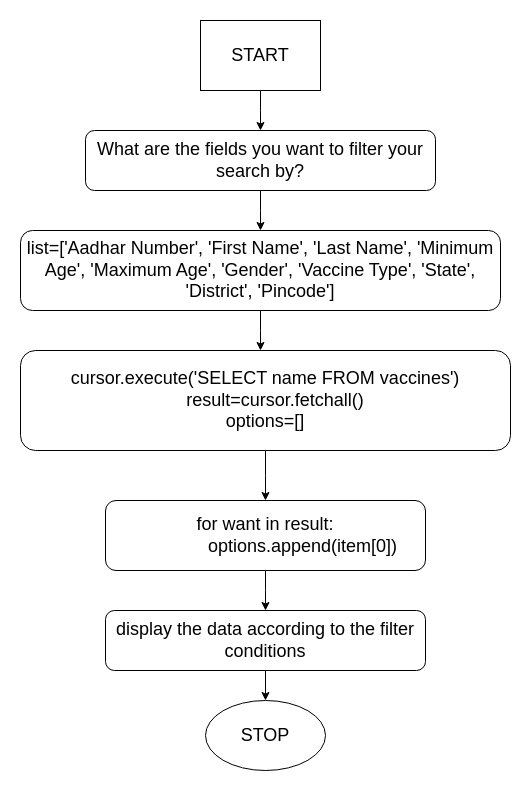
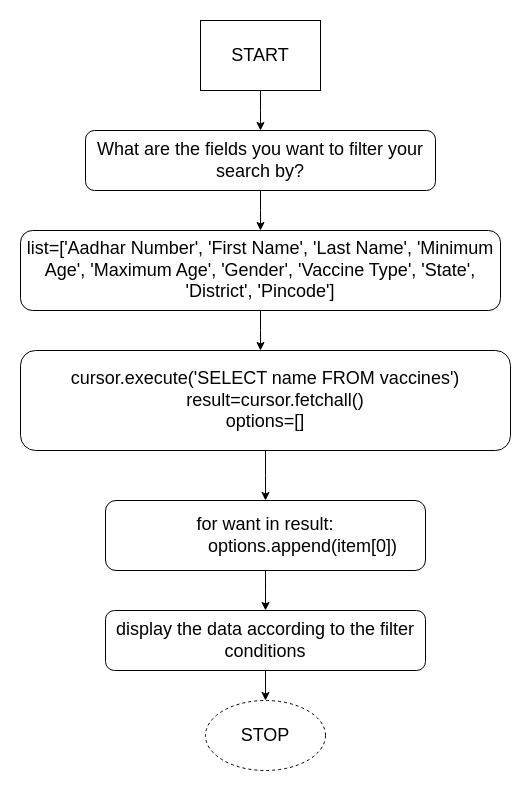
(266, 736) -> (266, 736)
